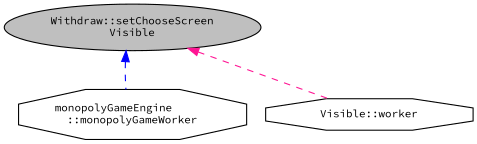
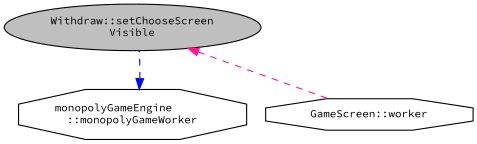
(125, 76) -> (140, 65)
(369, 114) -> (369, 114)
